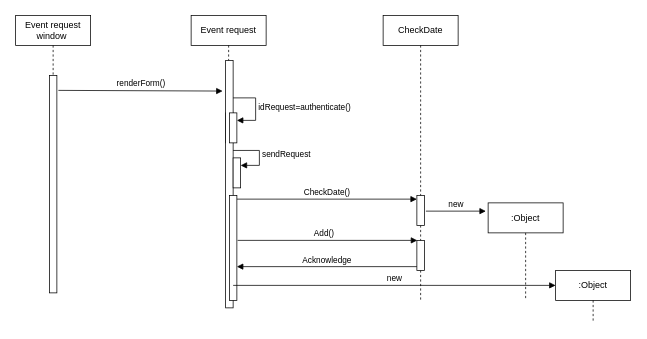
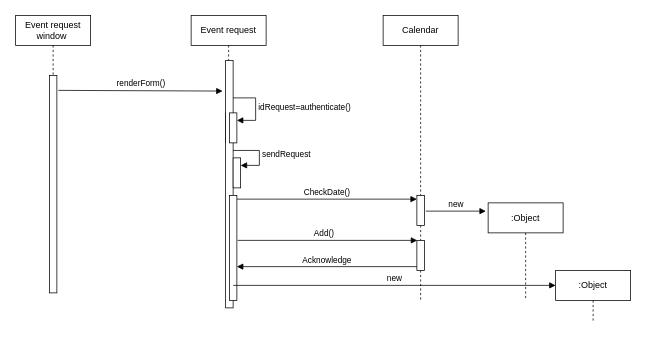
(420, 30) -> (420, 30)
